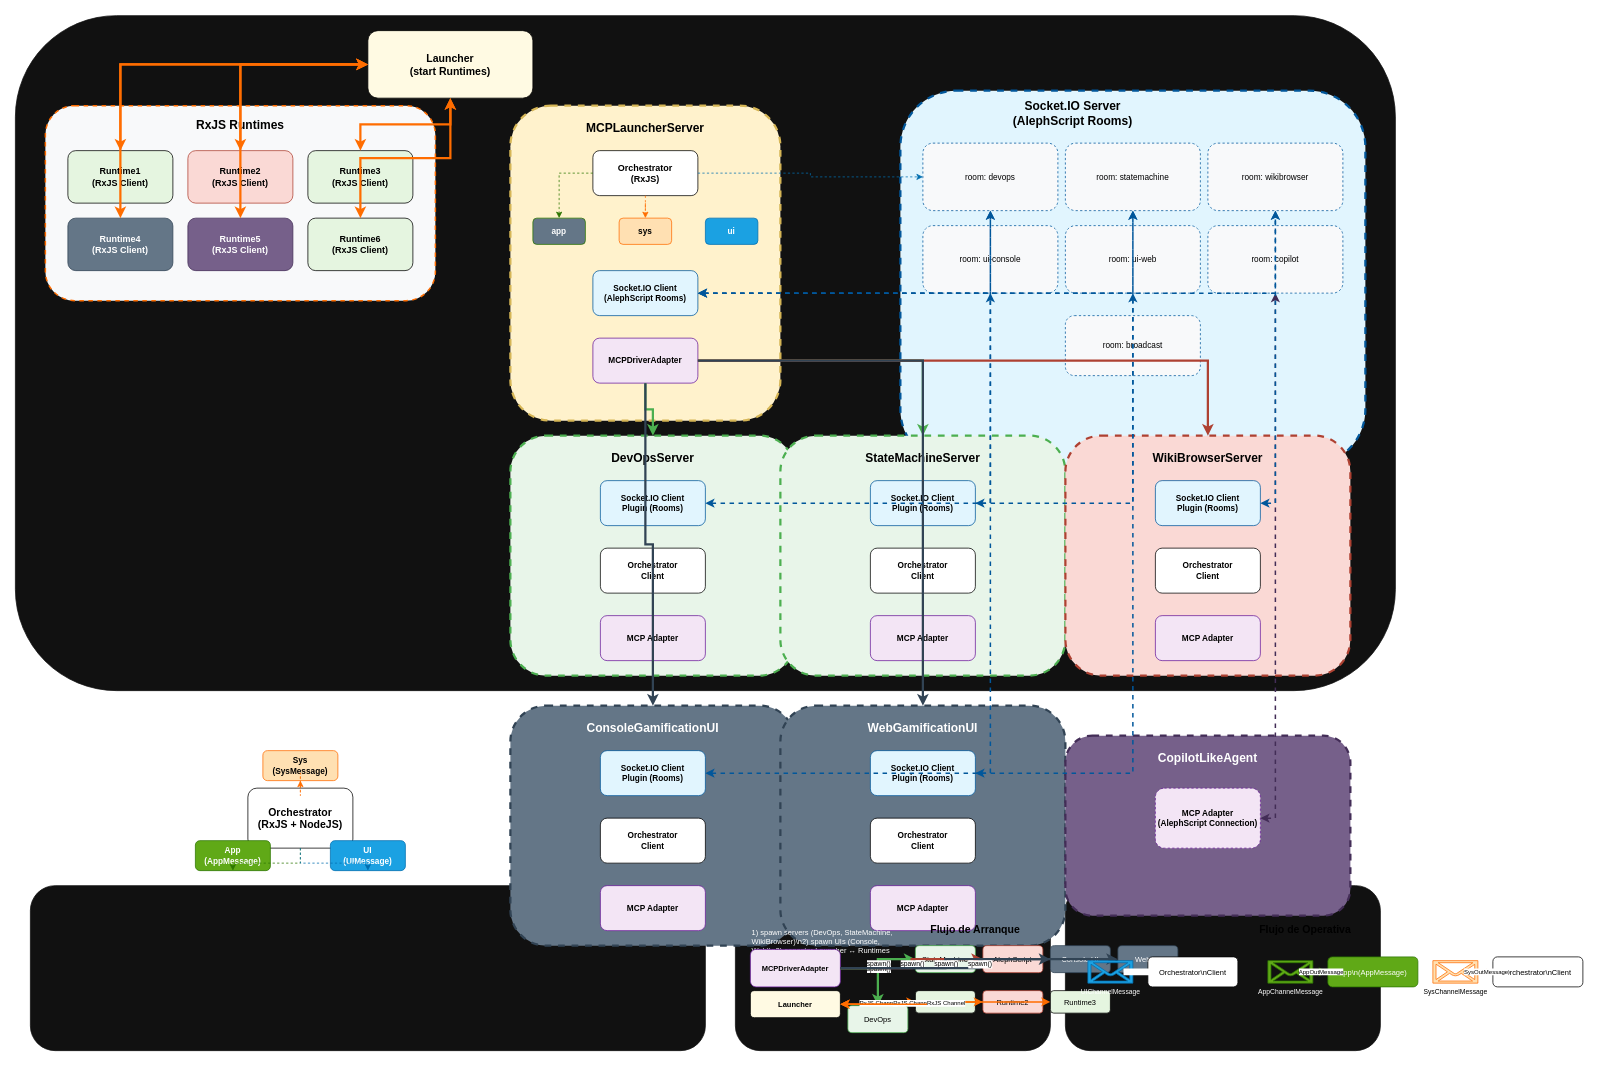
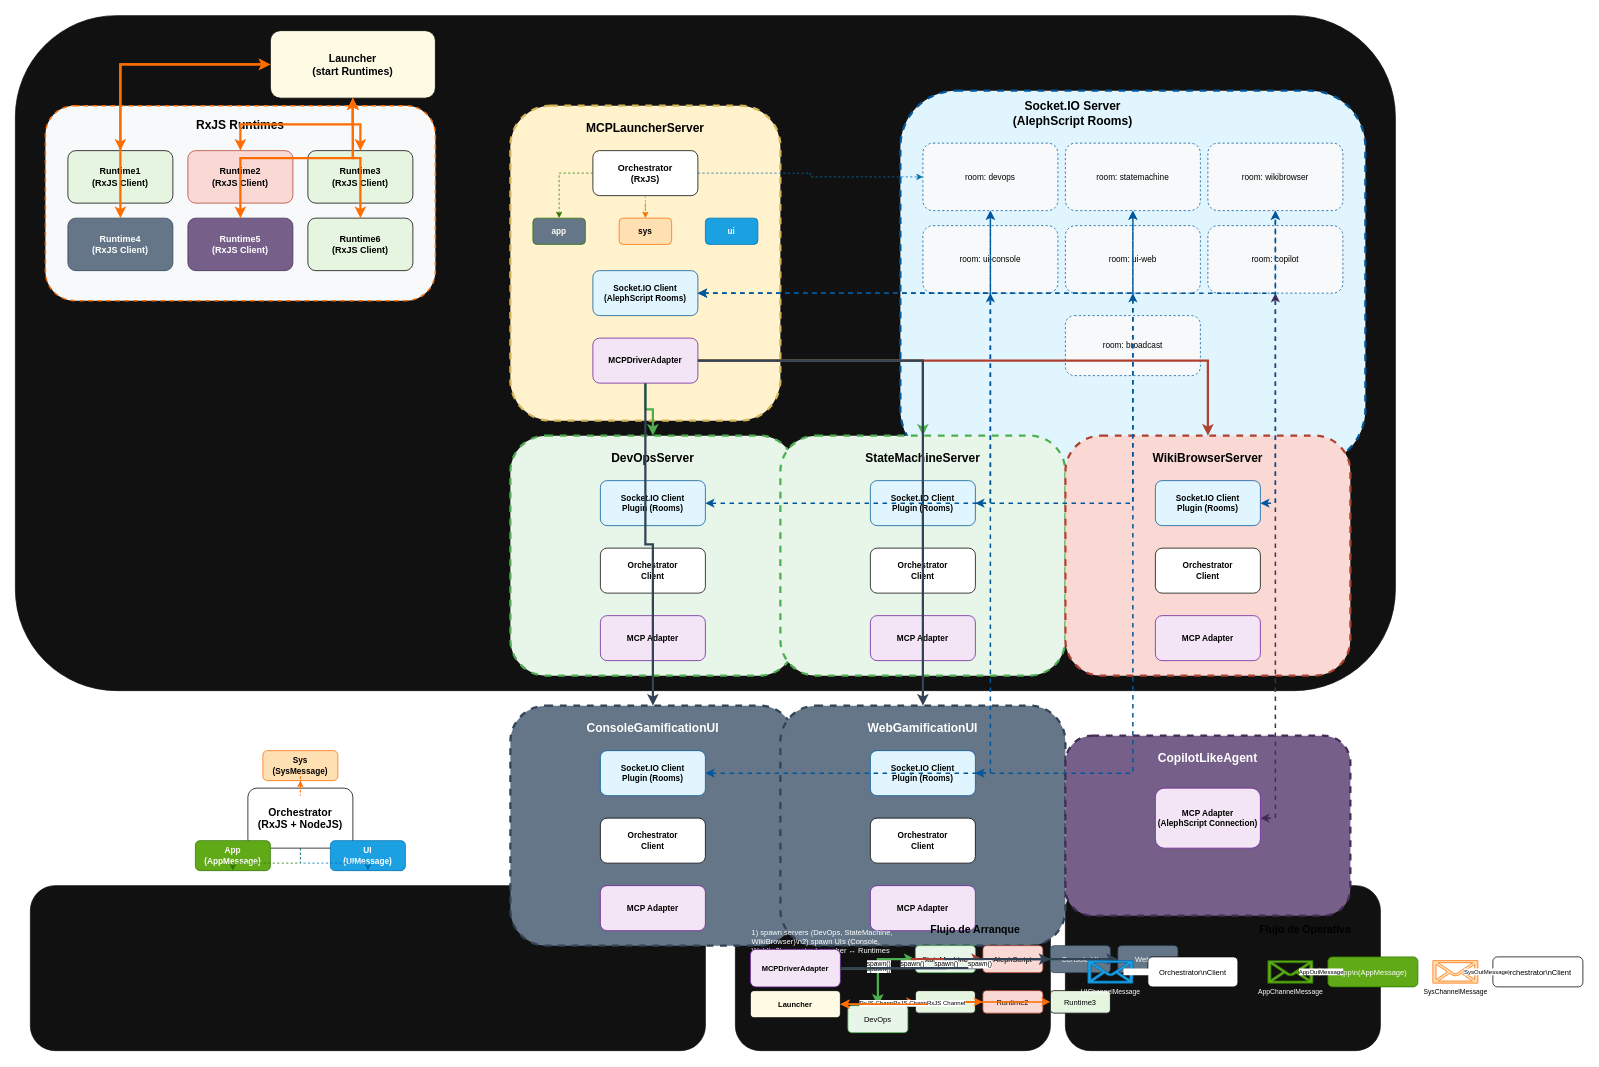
(450, 64) -> (353, 64)
(1208, 818) -> (1208, 818)
